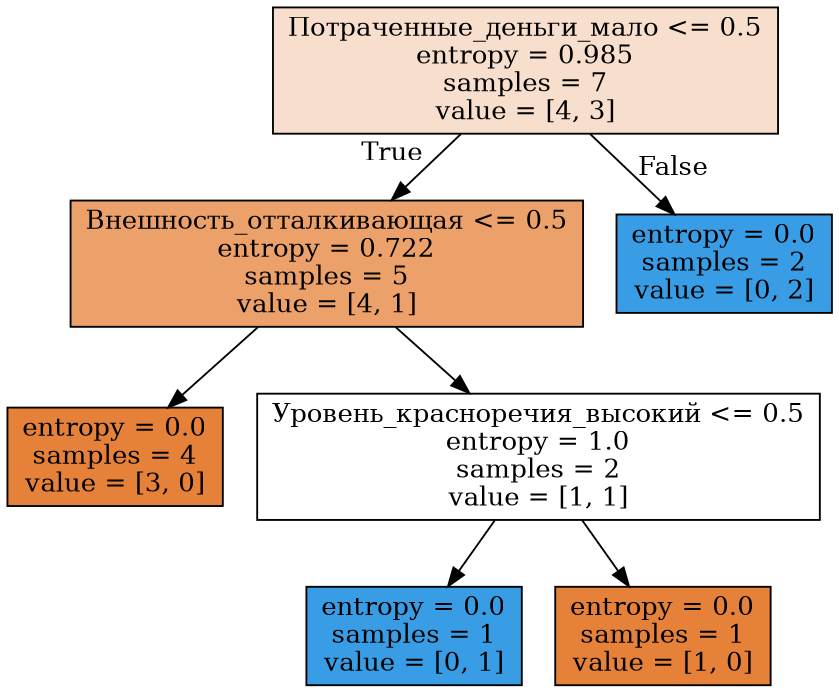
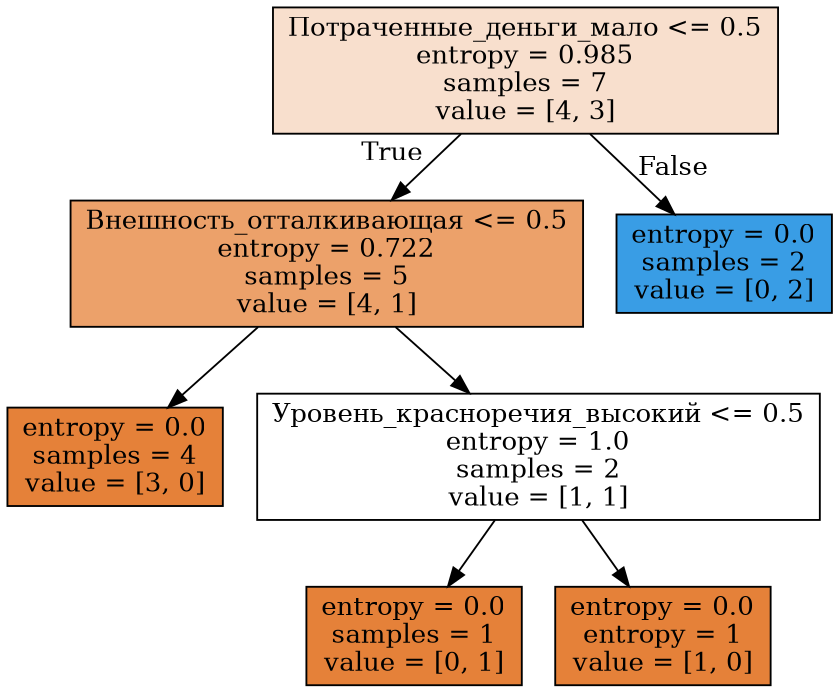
(414, 636) -> (414, 636)
(663, 636) -> (663, 636)
